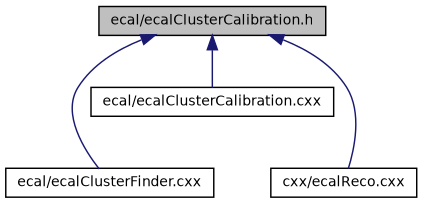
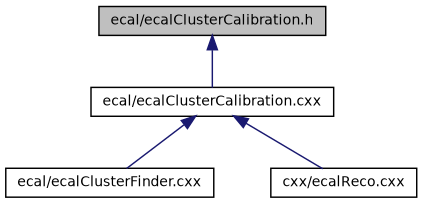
(347, 89) -> (284, 146)
(76, 91) -> (155, 147)
